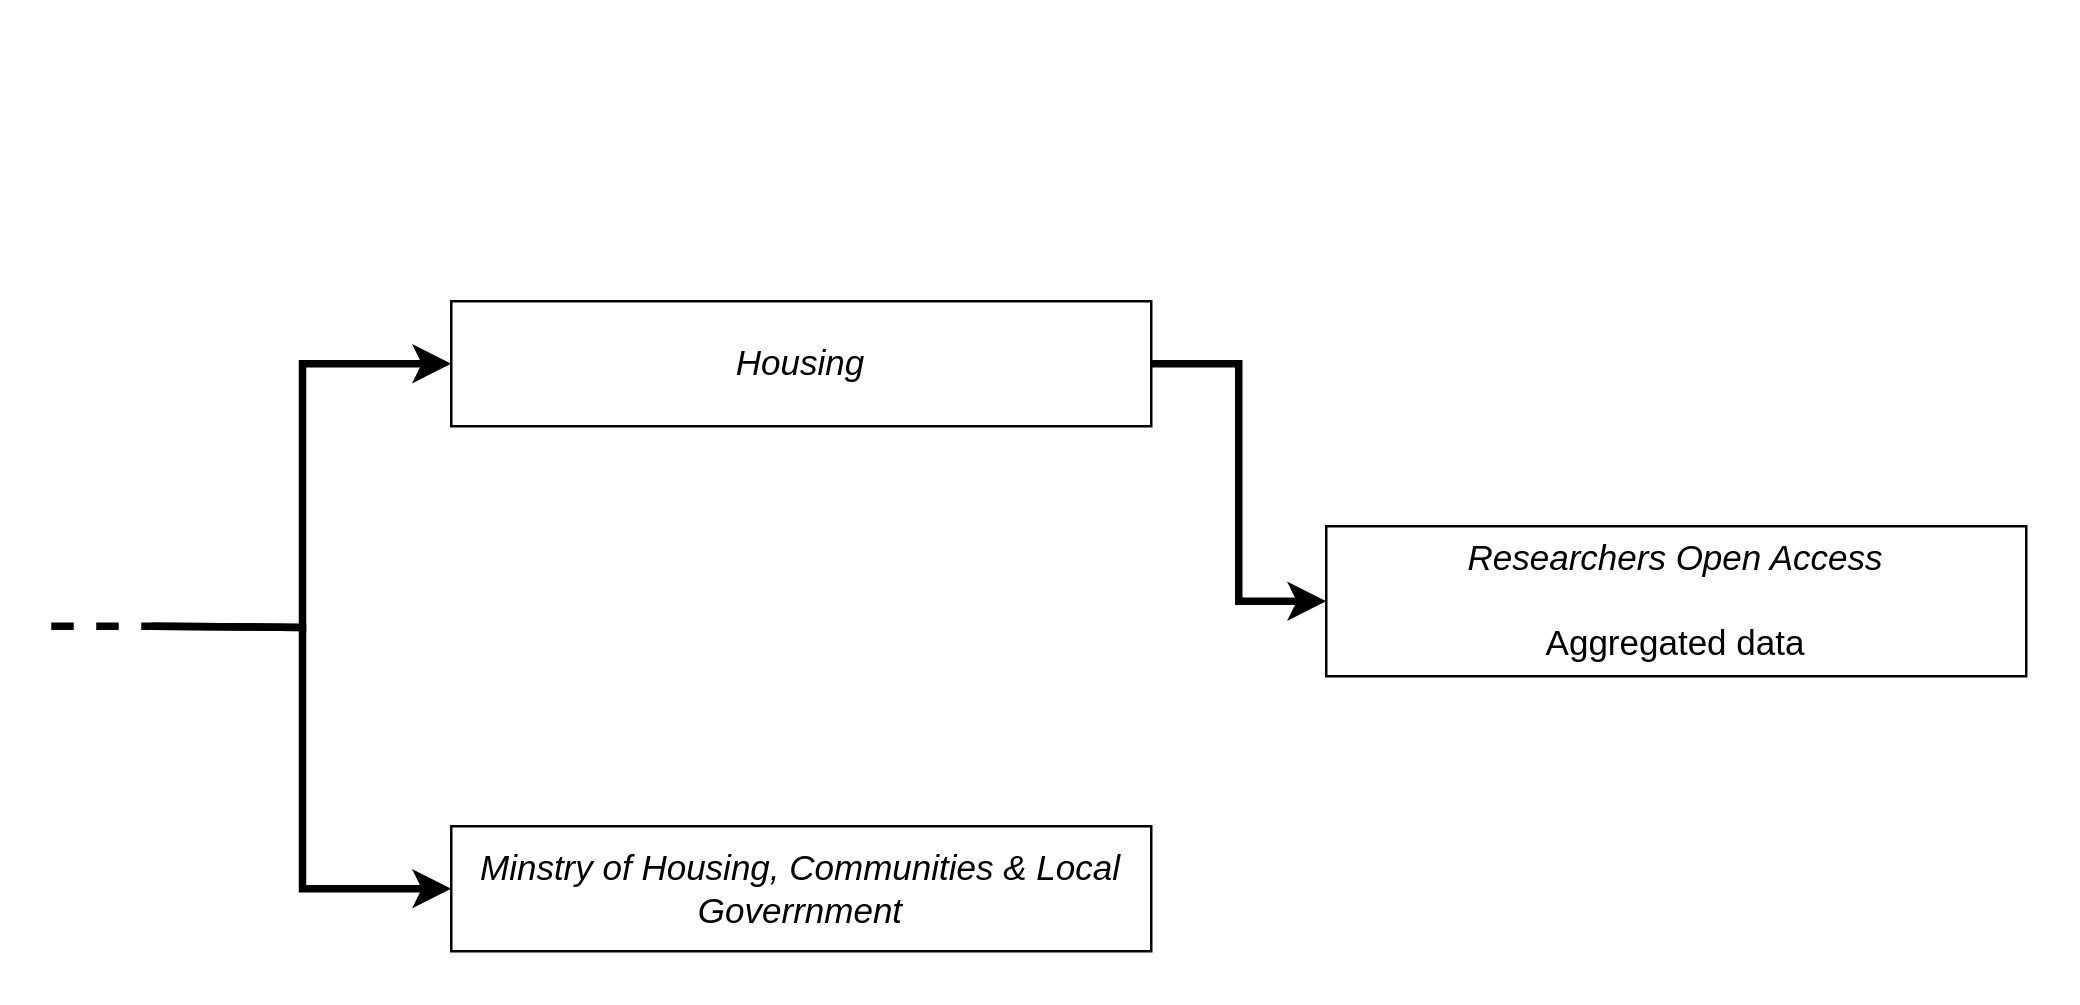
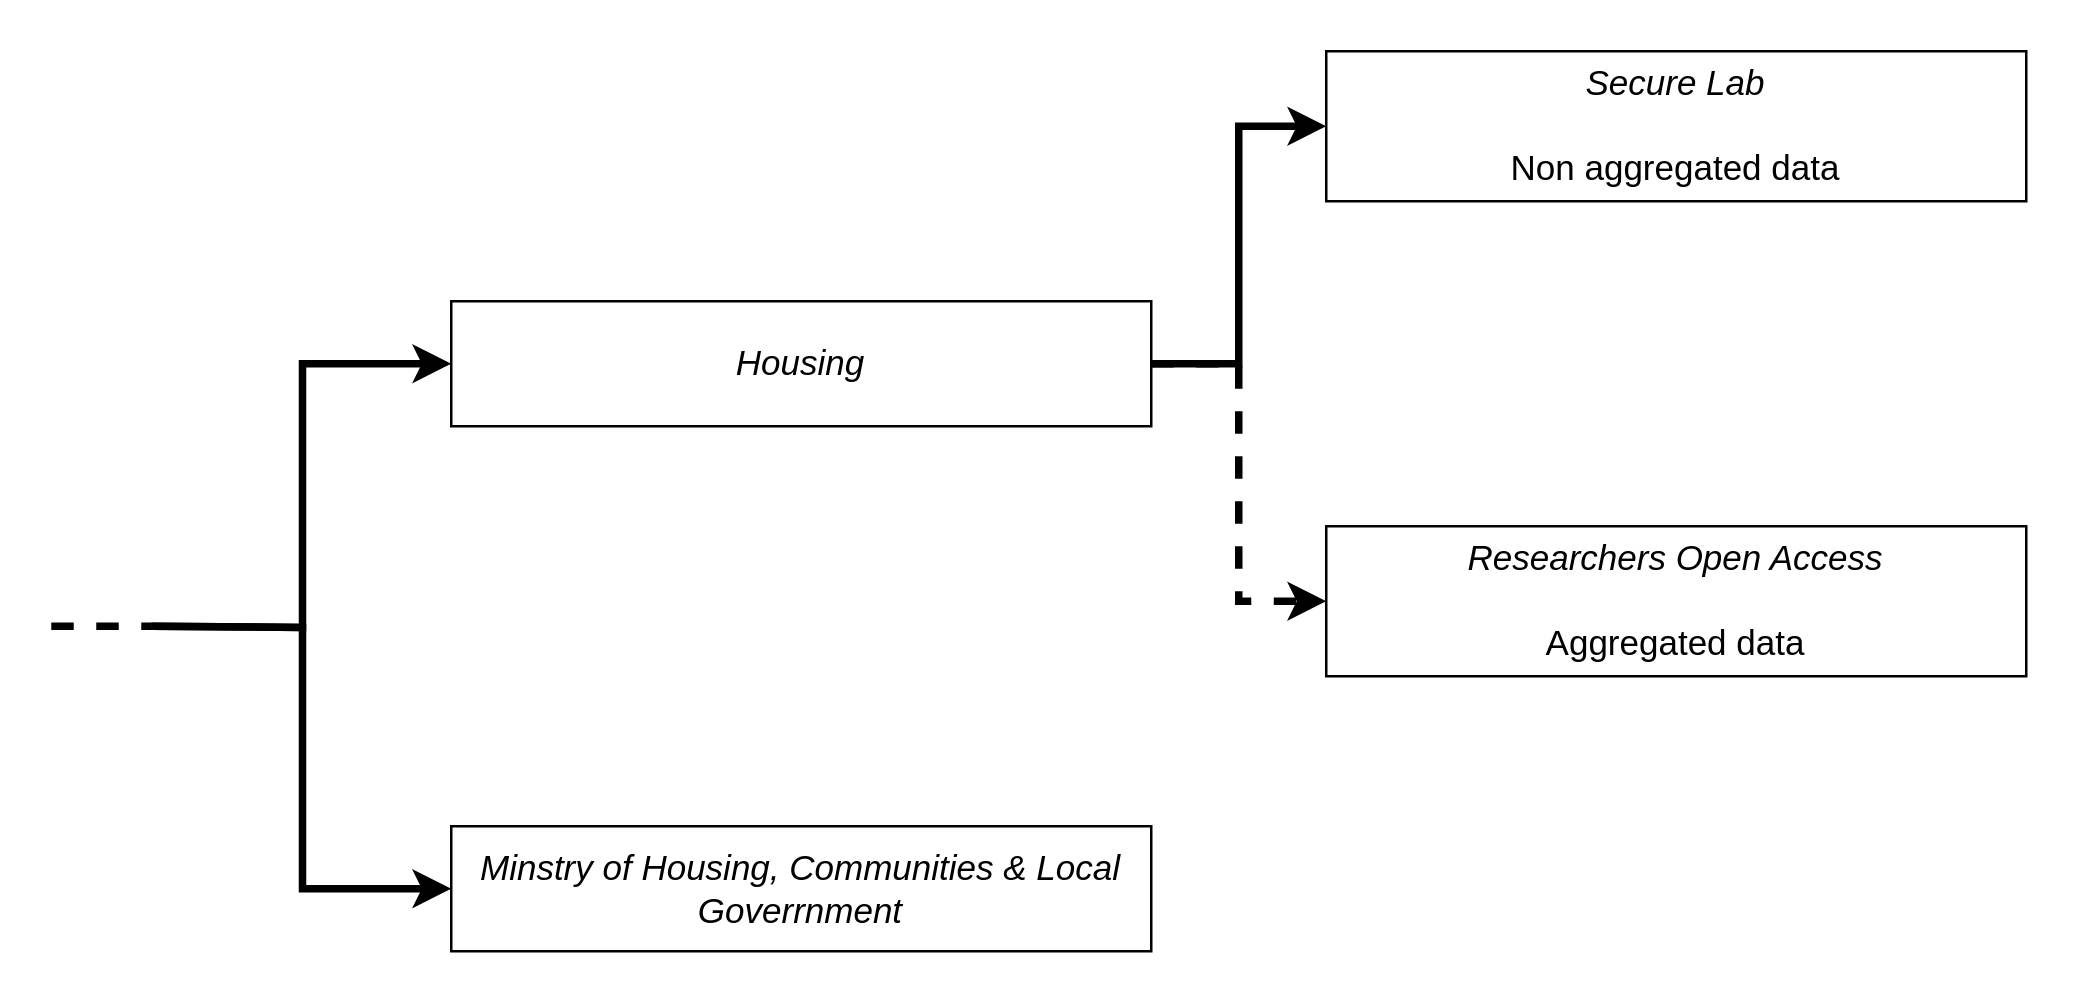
none -> (1676, 126)
none -> (1239, 212)
(1262, 601) -> (1262, 601)
